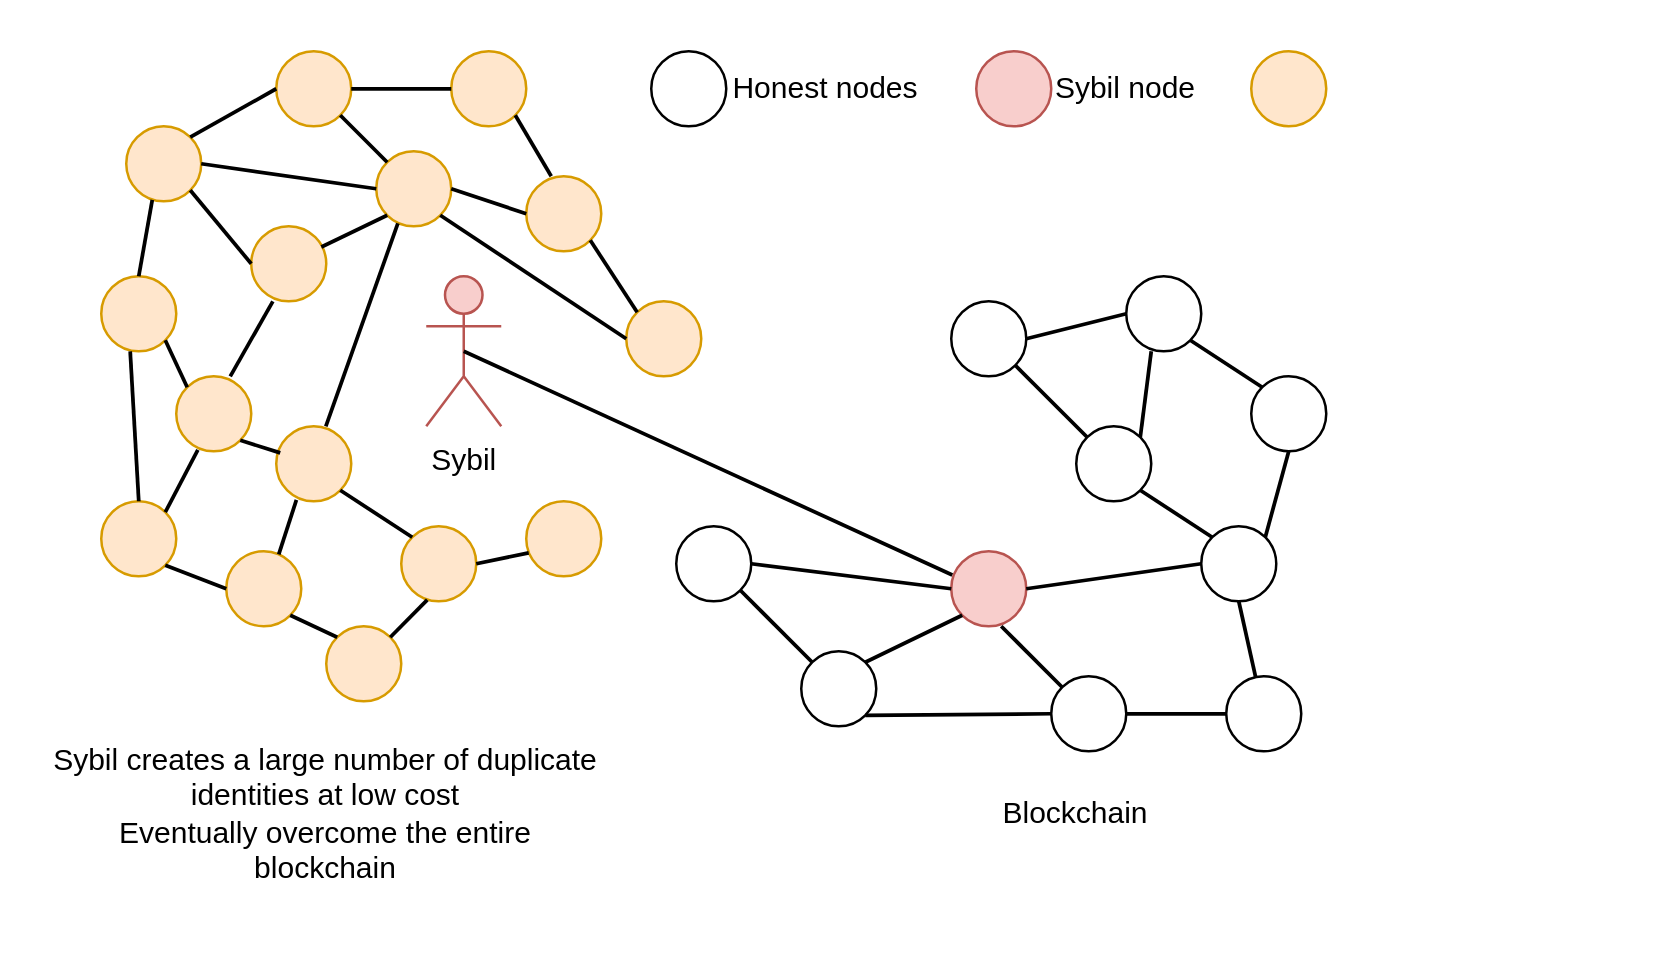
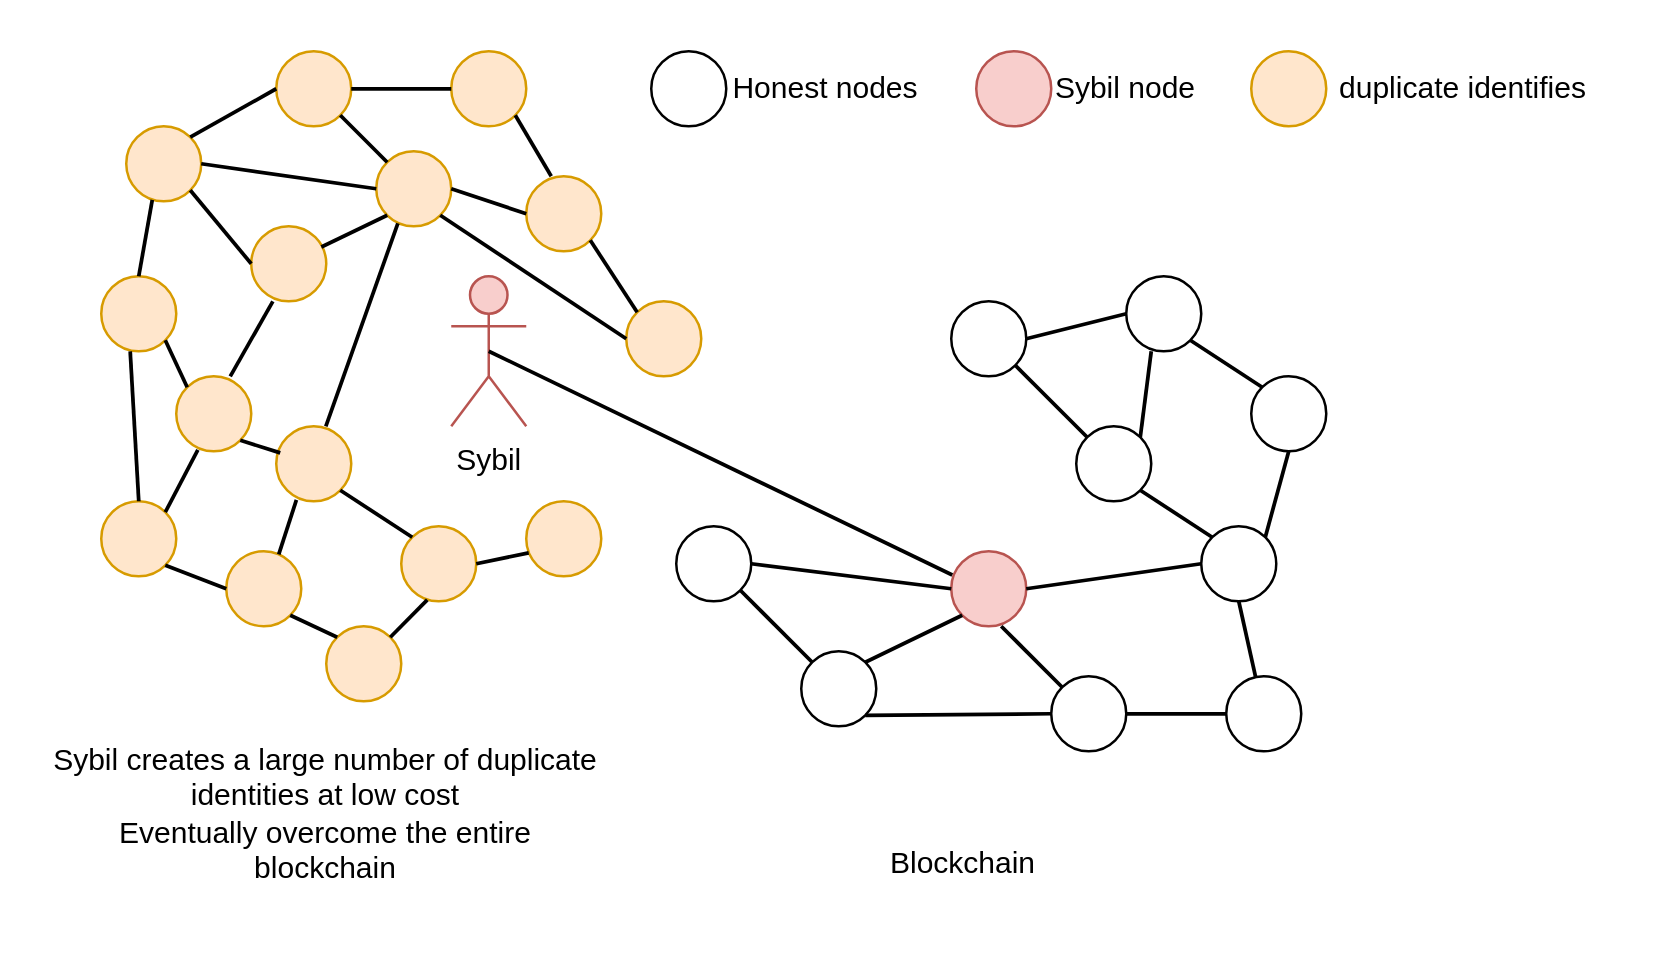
none -> (1464, 89)
(464, 351) -> (489, 351)
(1076, 814) -> (964, 864)
